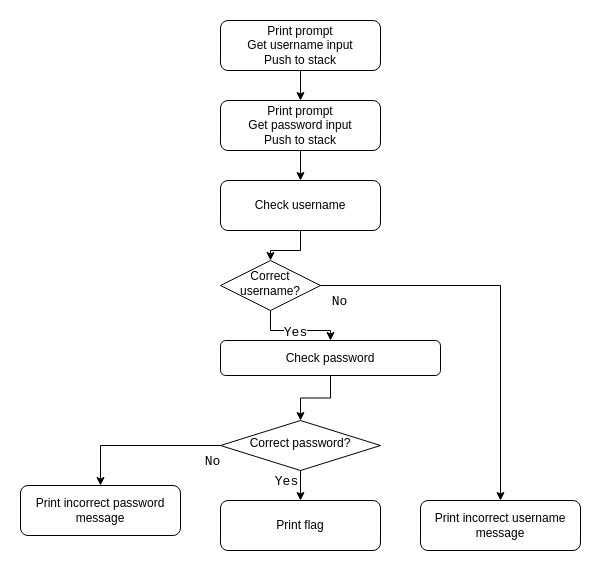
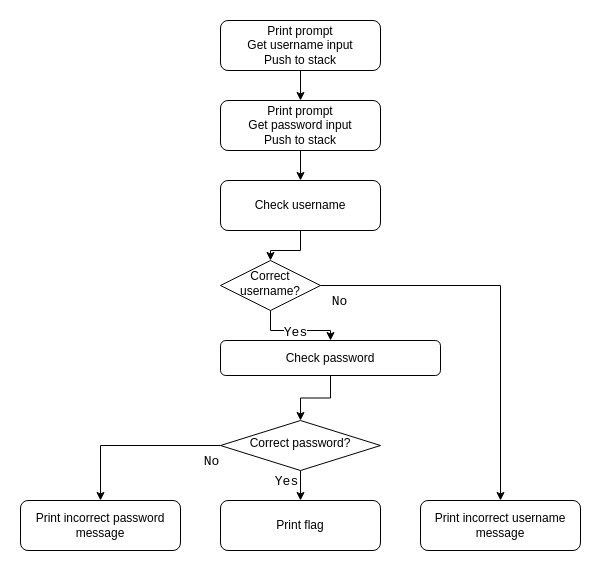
(101, 511) -> (101, 526)
